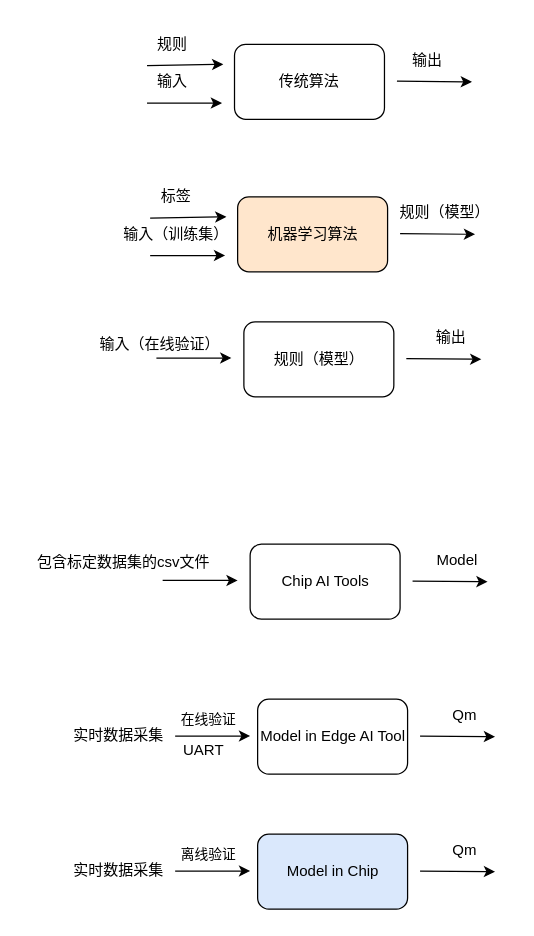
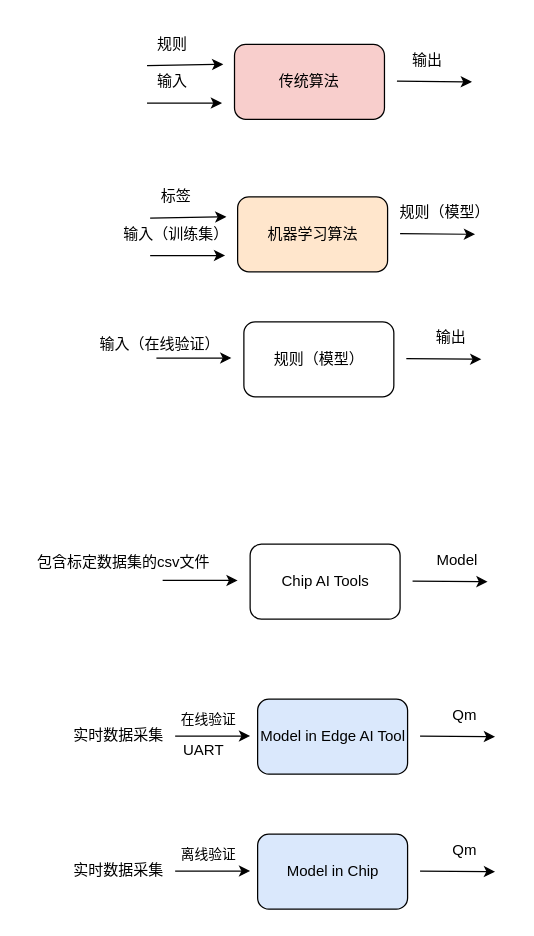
(309, 82) -> (309, 82)
(333, 737) -> (333, 737)
